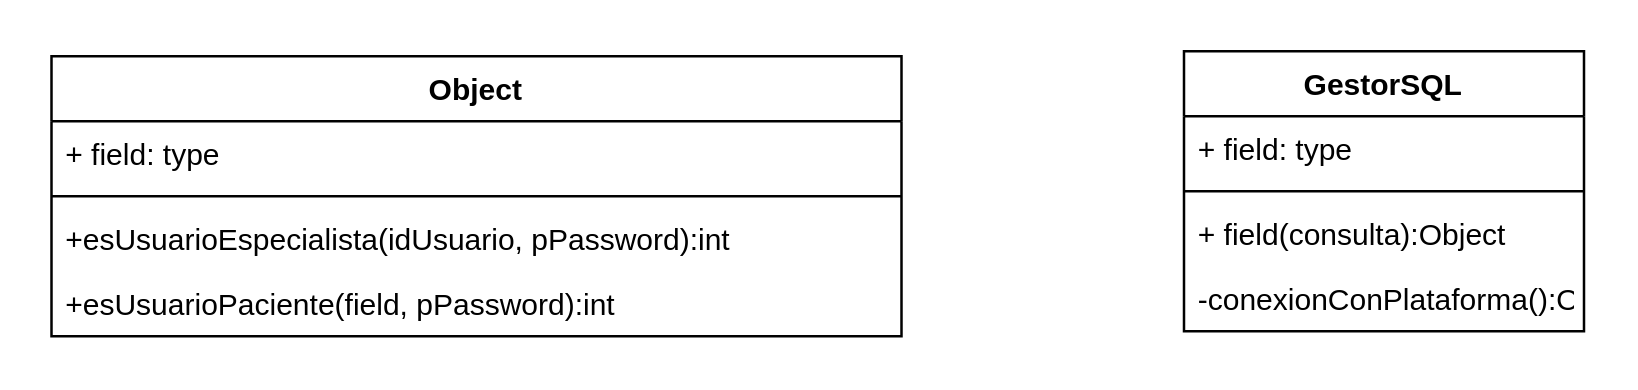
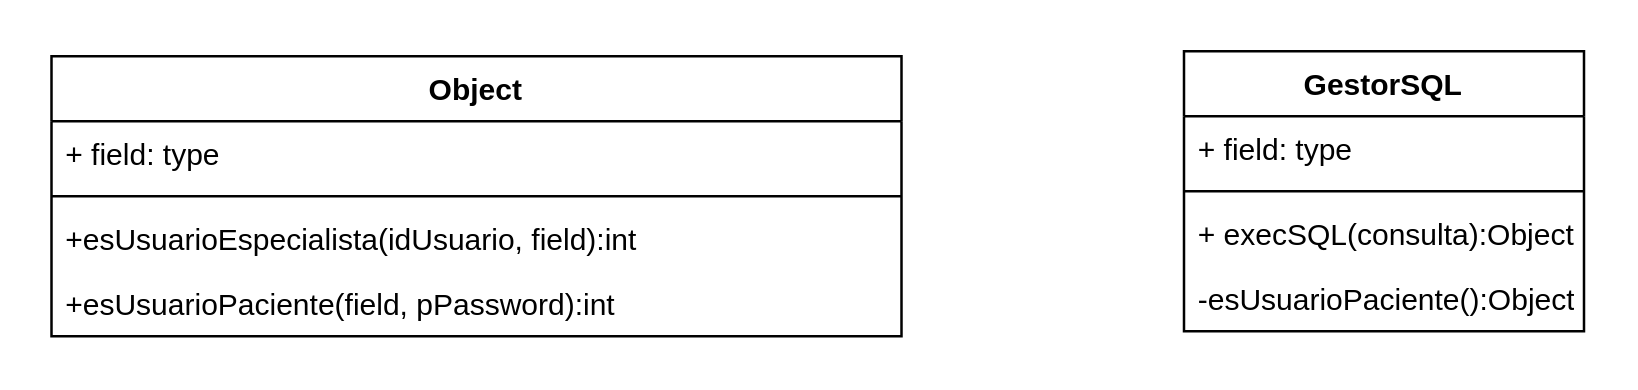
(1380, 235) -> (1404, 235)
(429, 240) -> (388, 240)
(1446, 300) -> (1413, 300)
